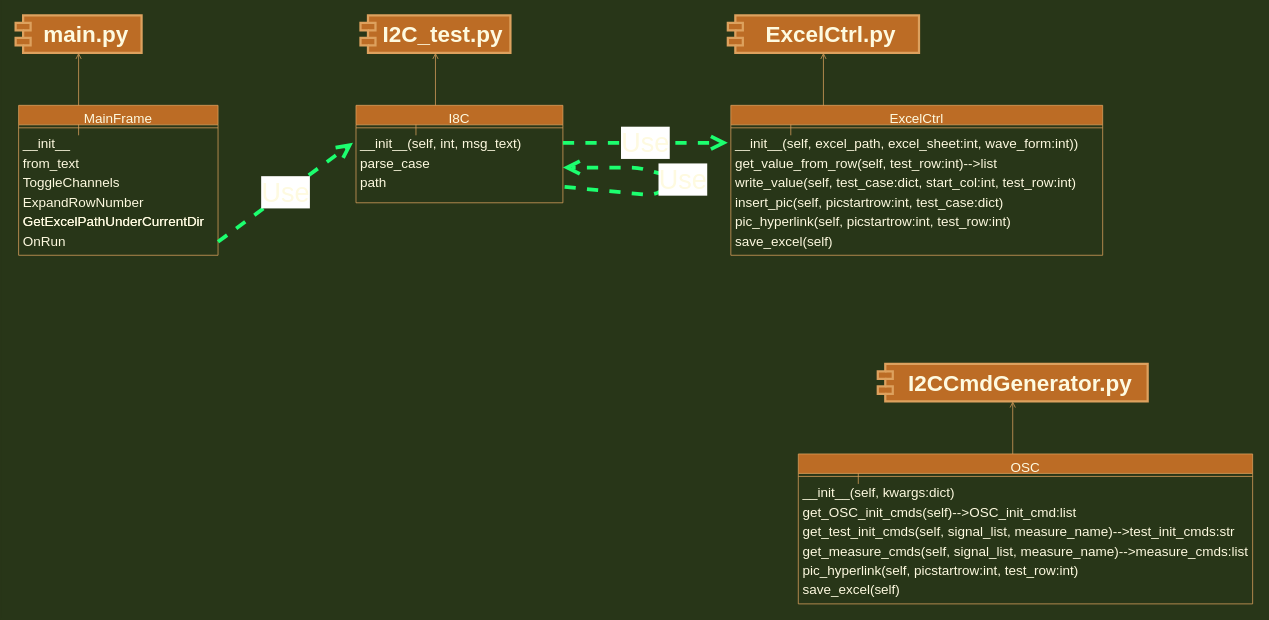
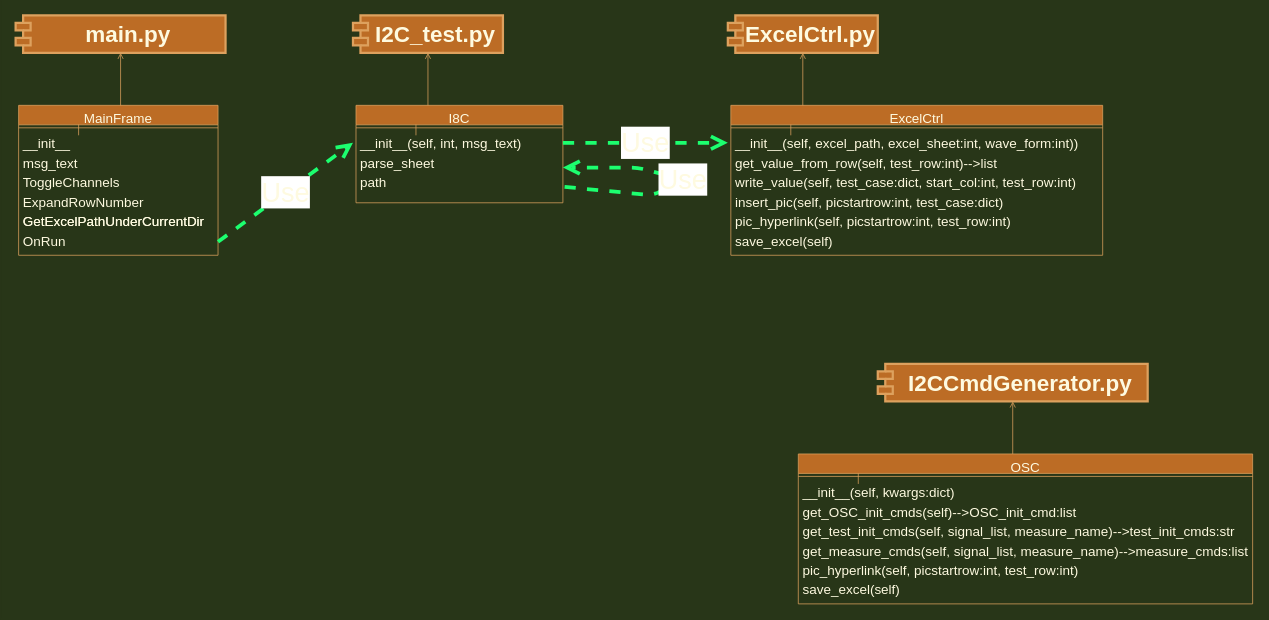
(78, 34) -> (120, 34)
(435, 34) -> (428, 34)
(824, 34) -> (803, 34)
(57, 164) -> (53, 164)
(398, 164) -> (402, 164)
